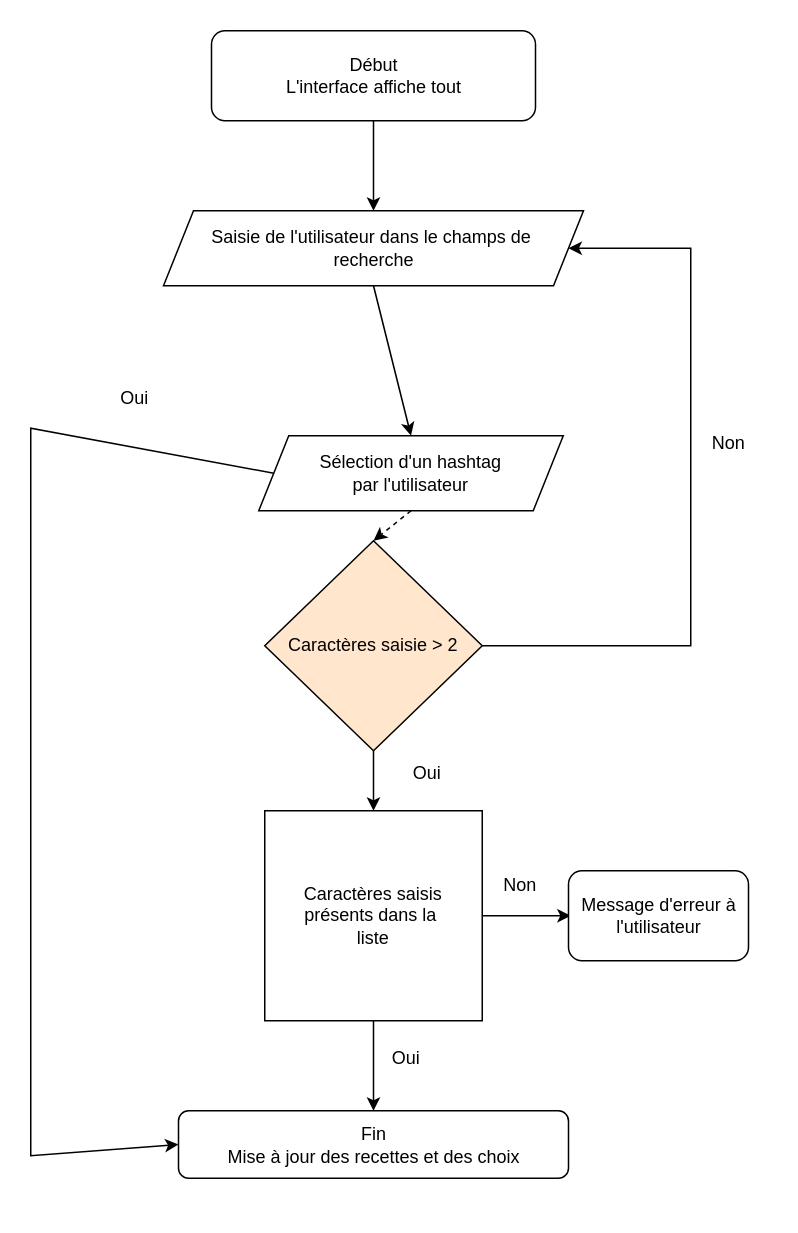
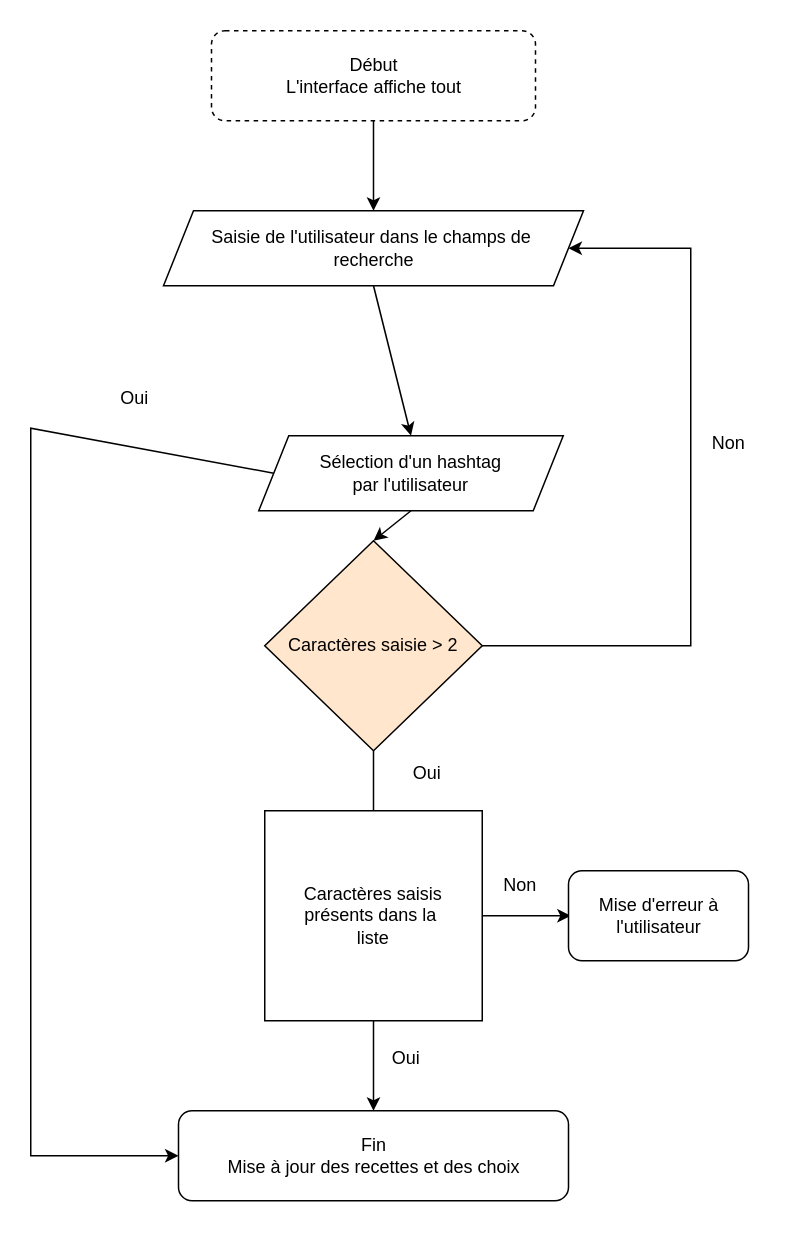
(374, 76) -> (374, 76)
(395, 523) -> (395, 523)
(374, 799) -> (374, 803)
(659, 916) -> (659, 916)
(374, 1145) -> (374, 1156)
